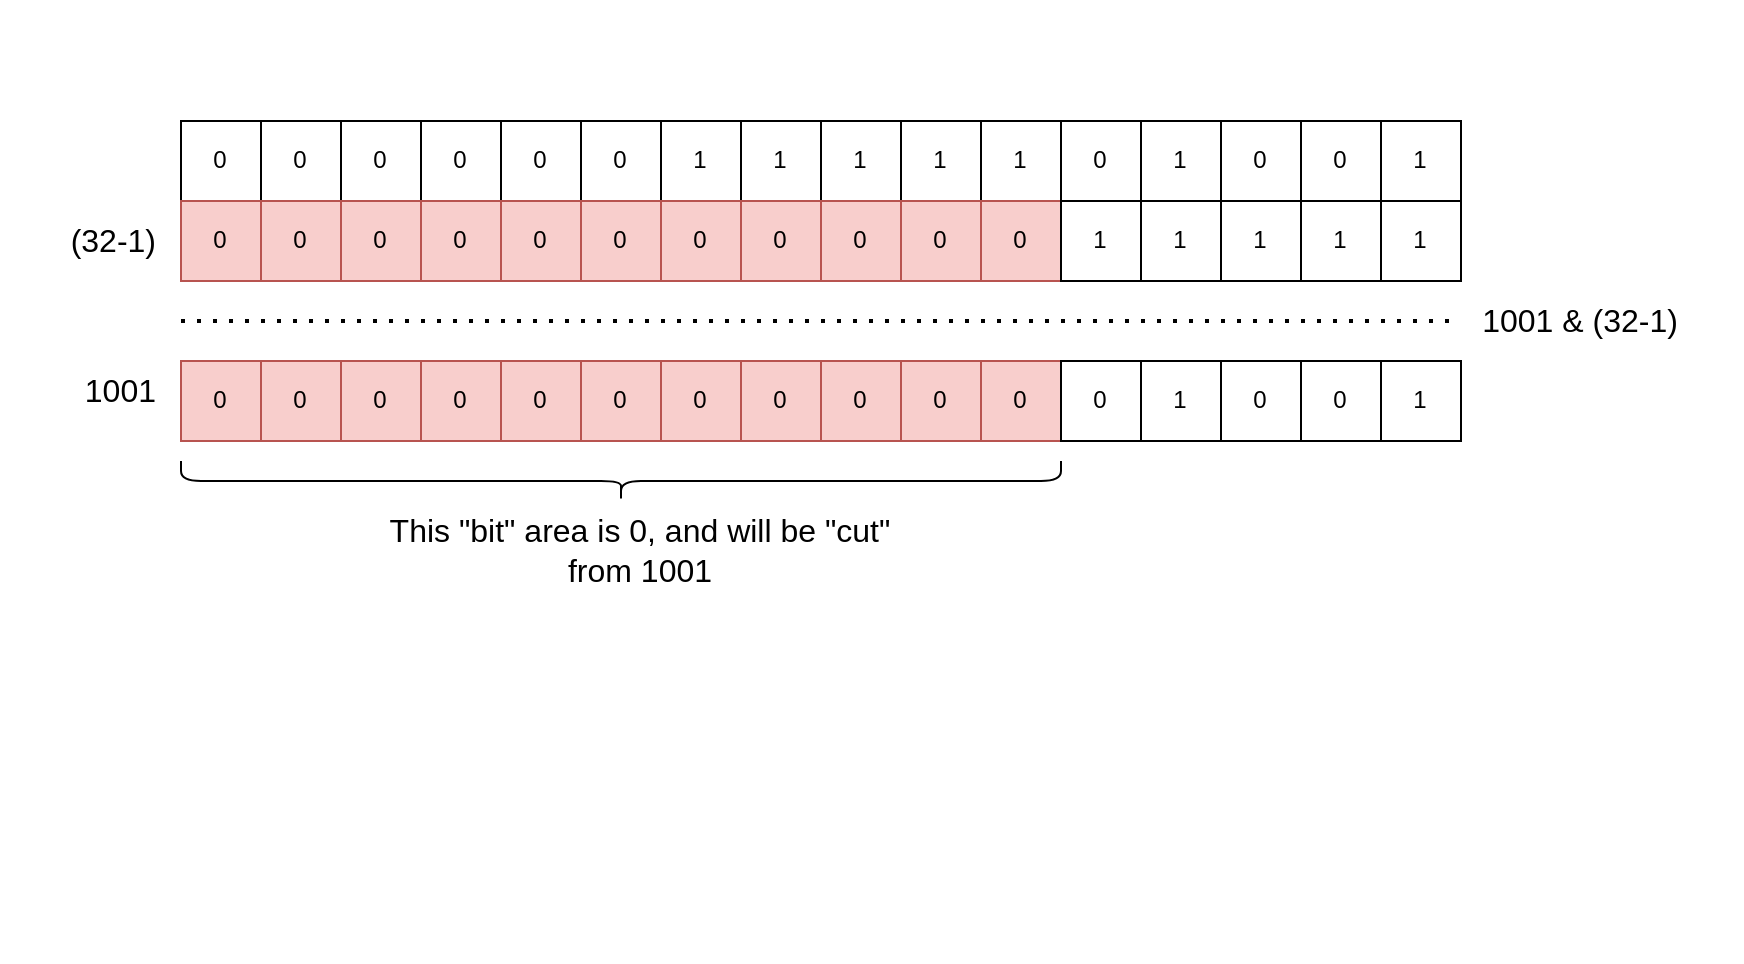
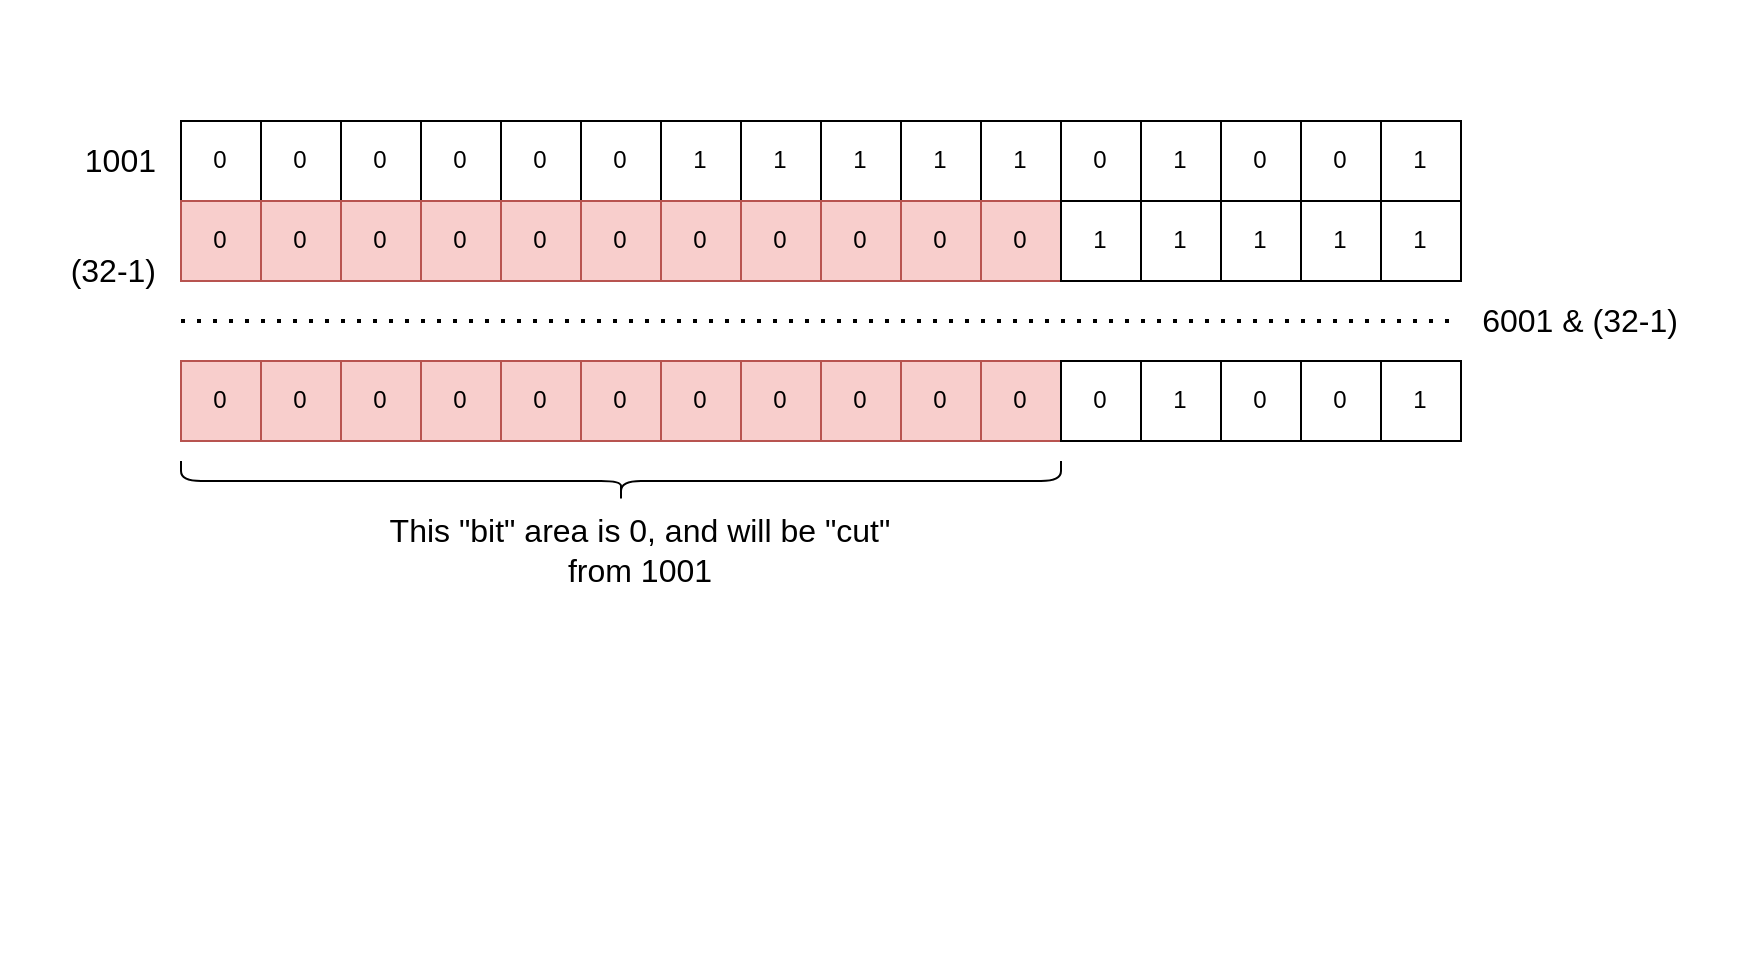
(101, 241) -> (101, 271)
(1581, 321) -> (1581, 321)
(101, 391) -> (101, 161)
